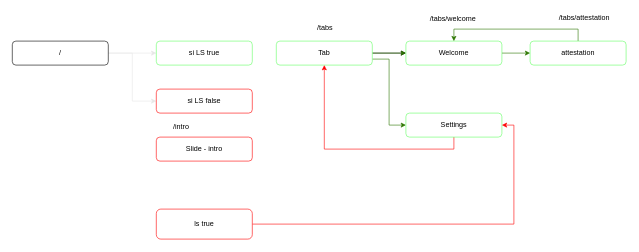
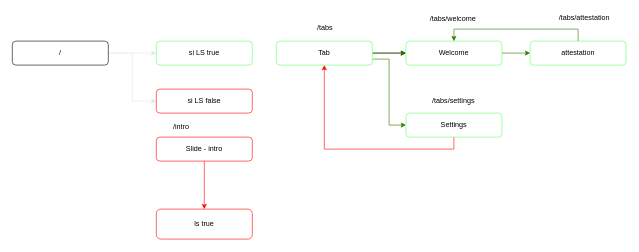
none -> (453, 101)
(511, 125) -> none
none -> (204, 203)
